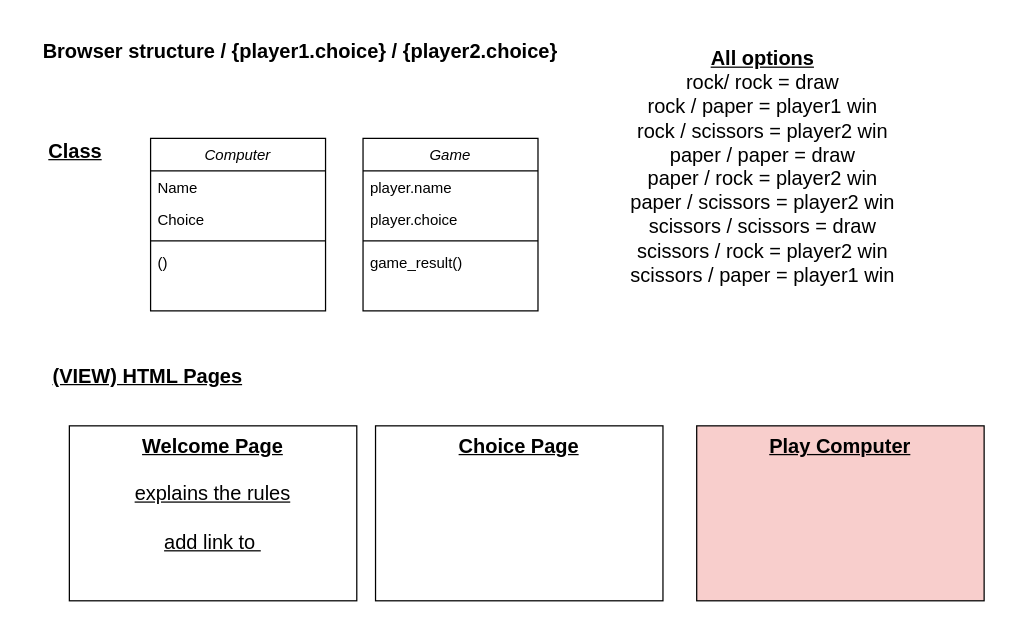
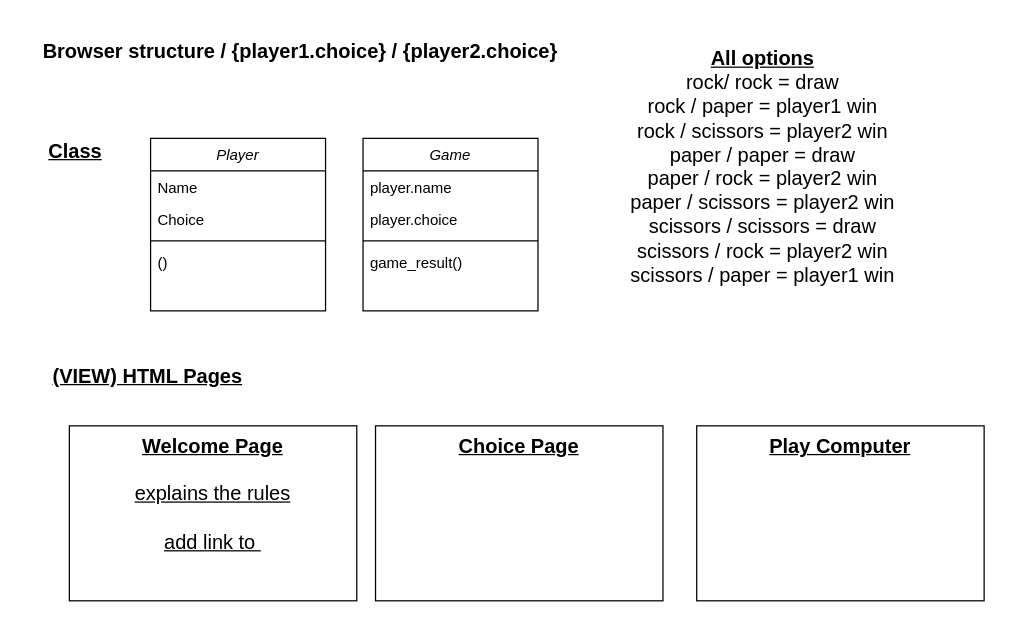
(238, 155) -> (238, 155)
(841, 513) -> (841, 513)
